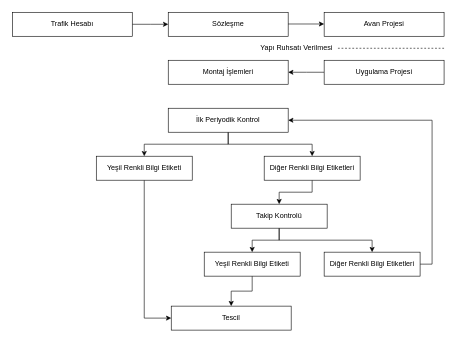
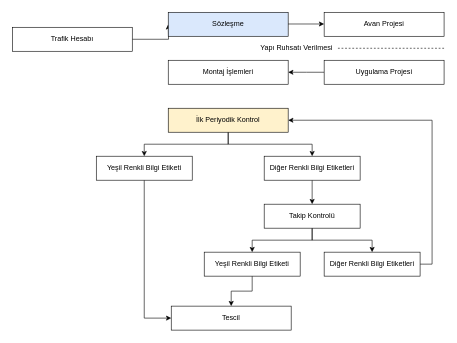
(72, 24) -> (72, 39)
(228, 24) -> (228, 24)
(228, 120) -> (228, 120)
(279, 216) -> (312, 216)
